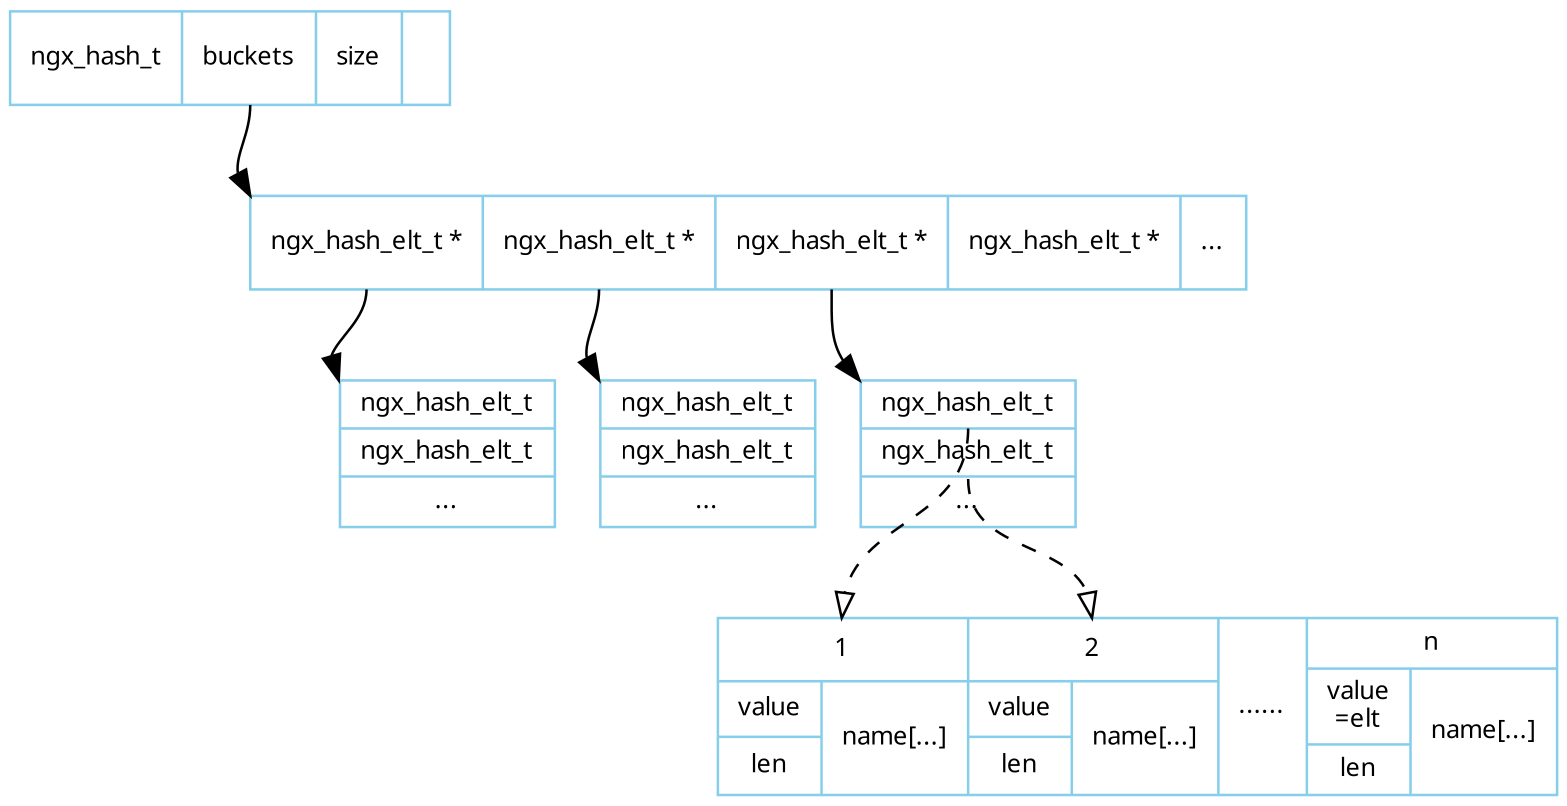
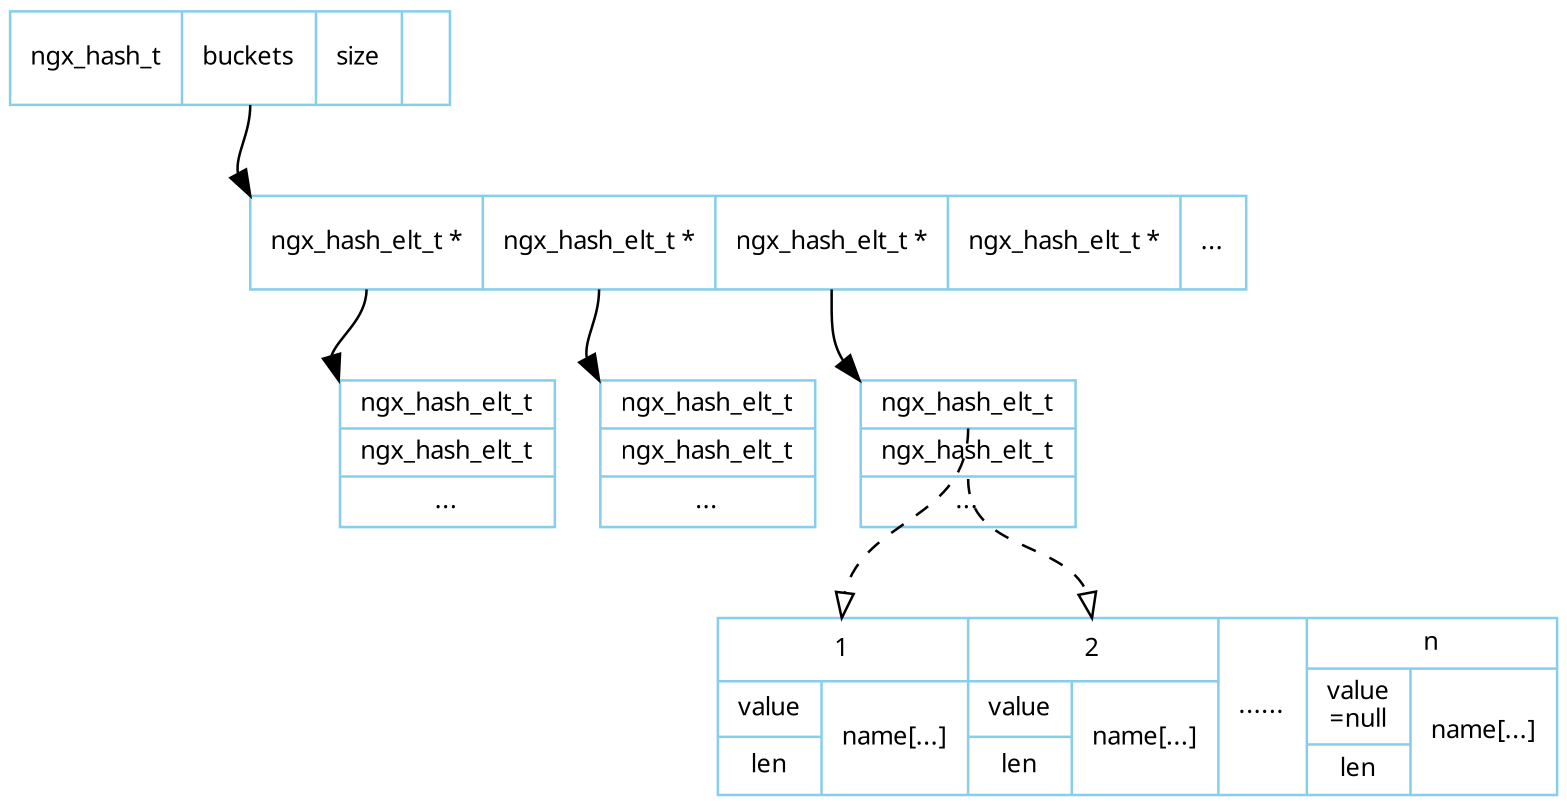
(1359, 719) -> (1359, 719)
